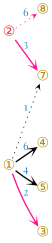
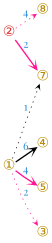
(26, 14) -> (26, 14)
(26, 45) -> (26, 45)
(24, 177) -> (24, 177)
(23, 198) -> (23, 198)
